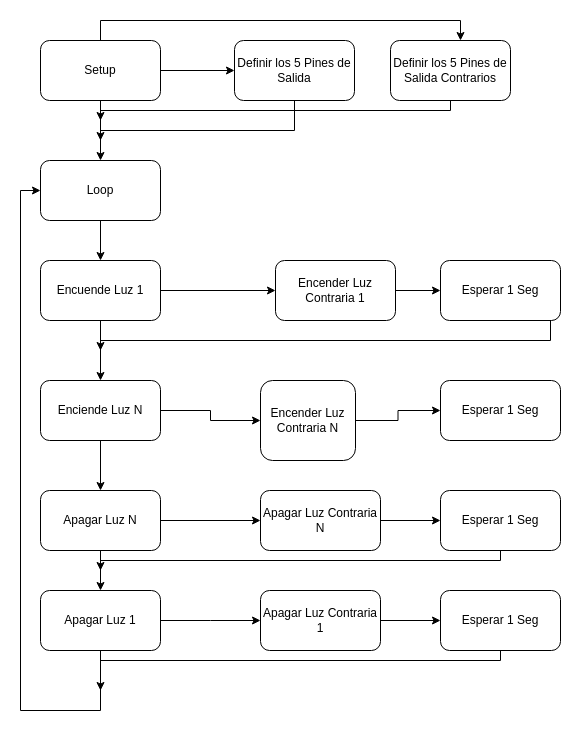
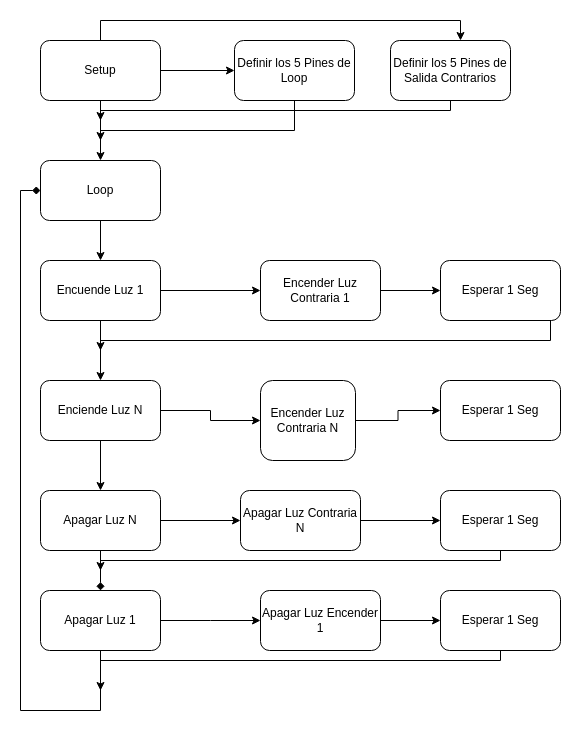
(295, 71) -> (295, 71)
(32, 191) -> (32, 191)
(336, 291) -> (321, 291)
(321, 521) -> (301, 521)
(101, 582) -> (101, 582)
(321, 621) -> (321, 621)
